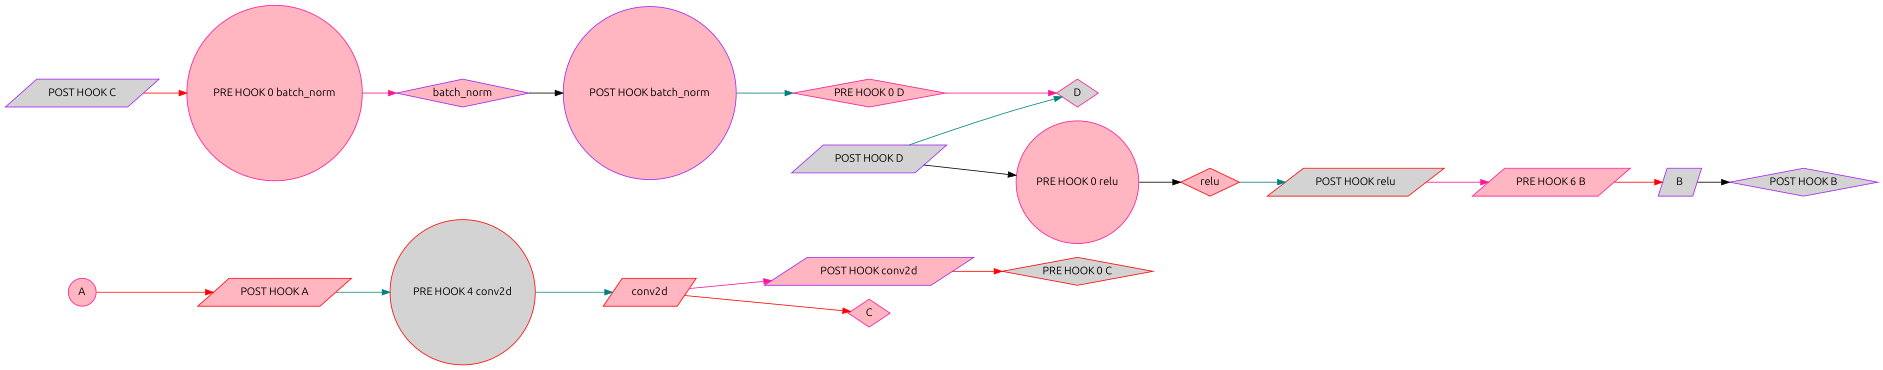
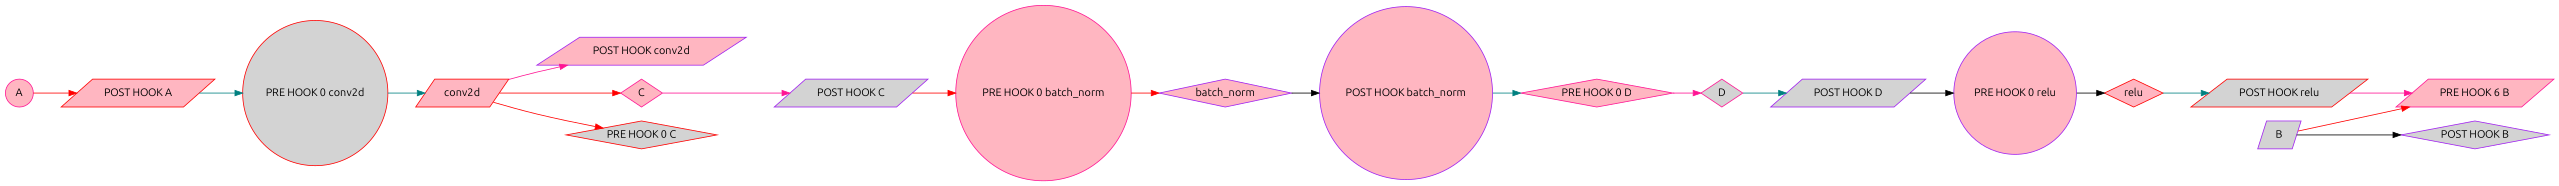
(375, 93) -> (1141, 93)
none -> (722, 93)
(981, 120) -> (1761, 93)
(1077, 182) -> (2015, 93)
(1635, 182) -> (2350, 120)
(973, 271) -> (544, 116)
(463, 292) -> (315, 93)
